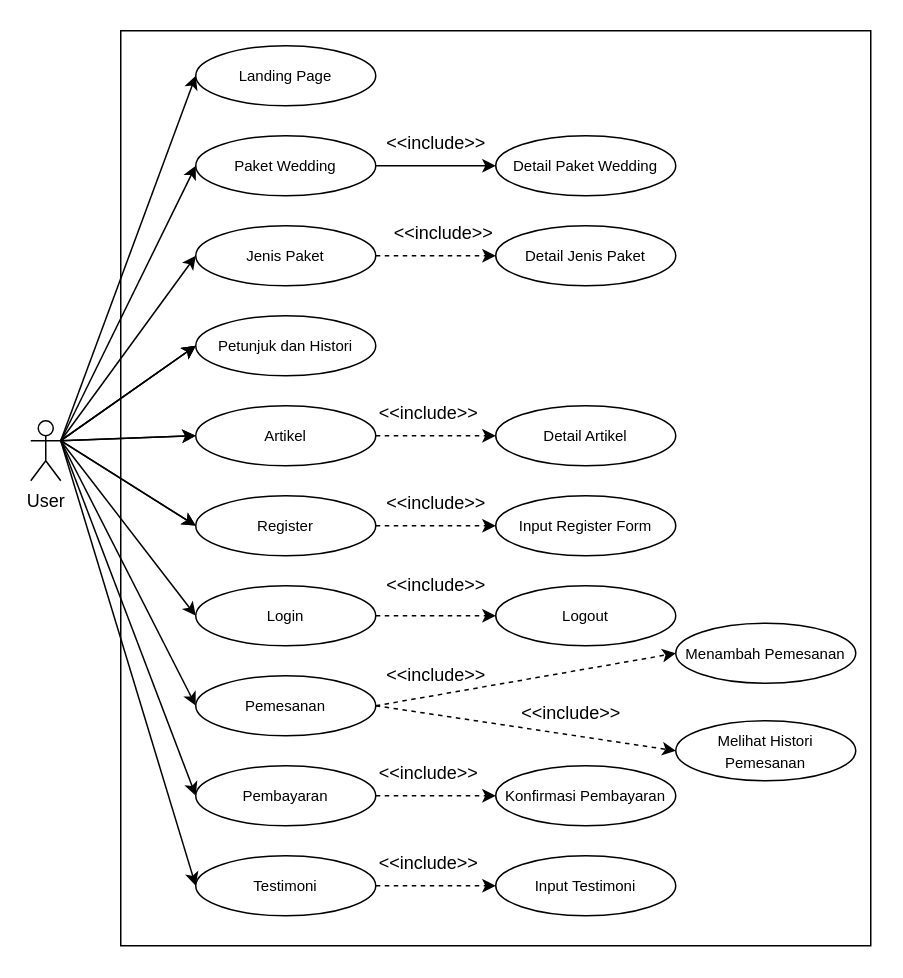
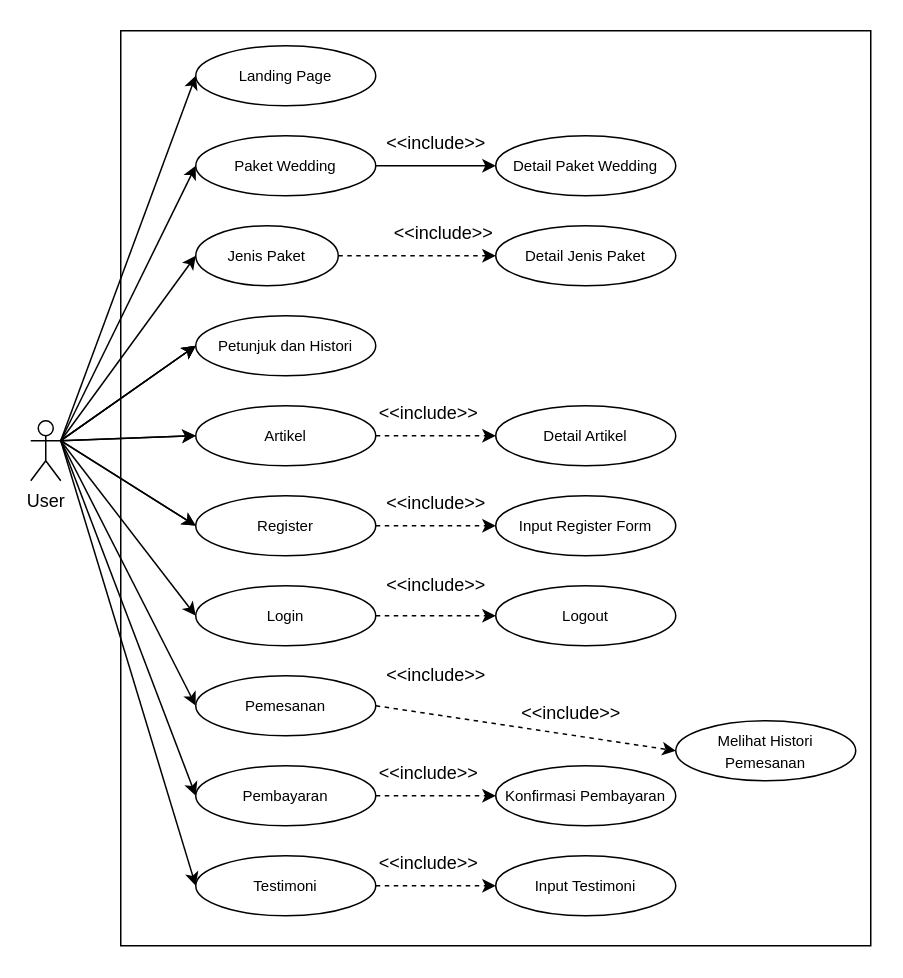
(286, 256) -> (267, 256)
(766, 653) -> none
(524, 680) -> none
